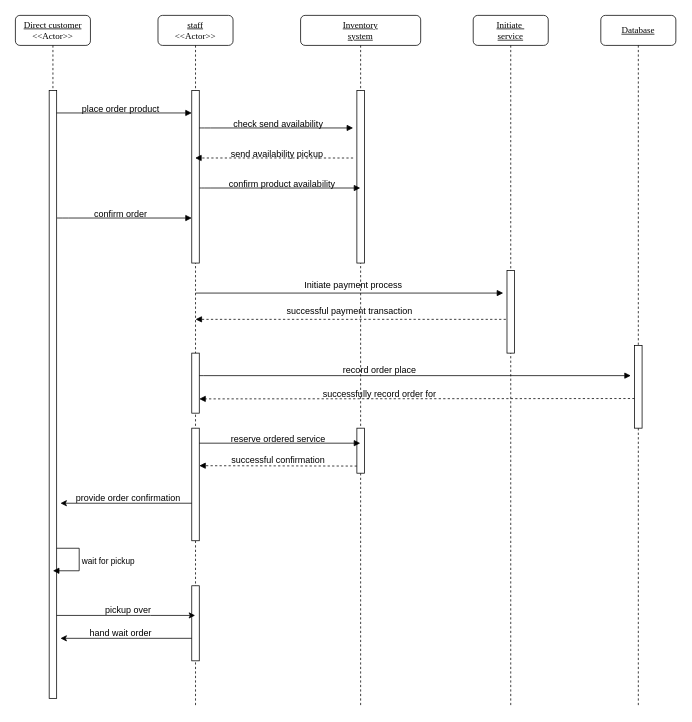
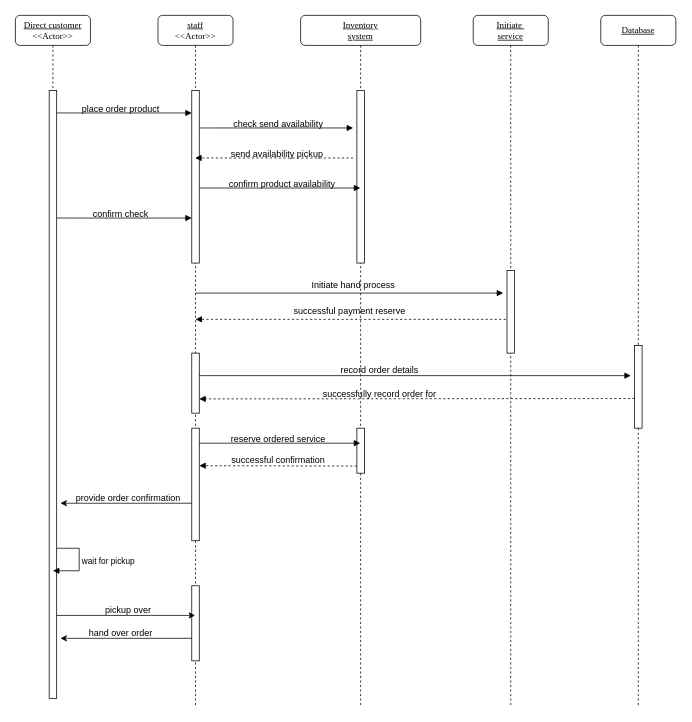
(121, 214) -> (121, 214)
(353, 285) -> (353, 285)
(342, 312) -> (342, 312)
(380, 370) -> (380, 370)
(121, 633) -> (121, 633)
